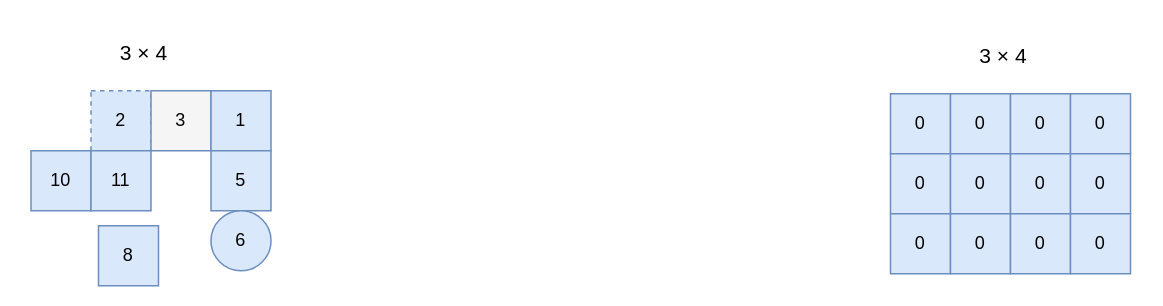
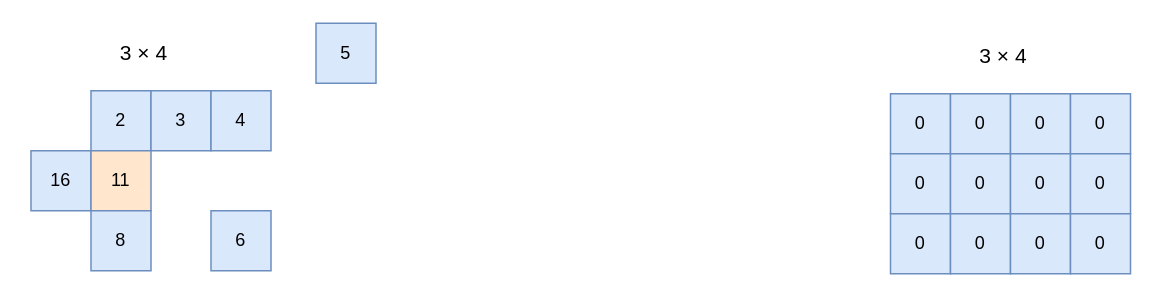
(121, 121) -> (121, 121)
(181, 121) -> (181, 121)
(241, 121) -> (241, 121)
(61, 181) -> (61, 181)
(121, 181) -> (121, 181)
(241, 181) -> (346, 53)
(241, 241) -> (241, 241)
(128, 256) -> (121, 241)
